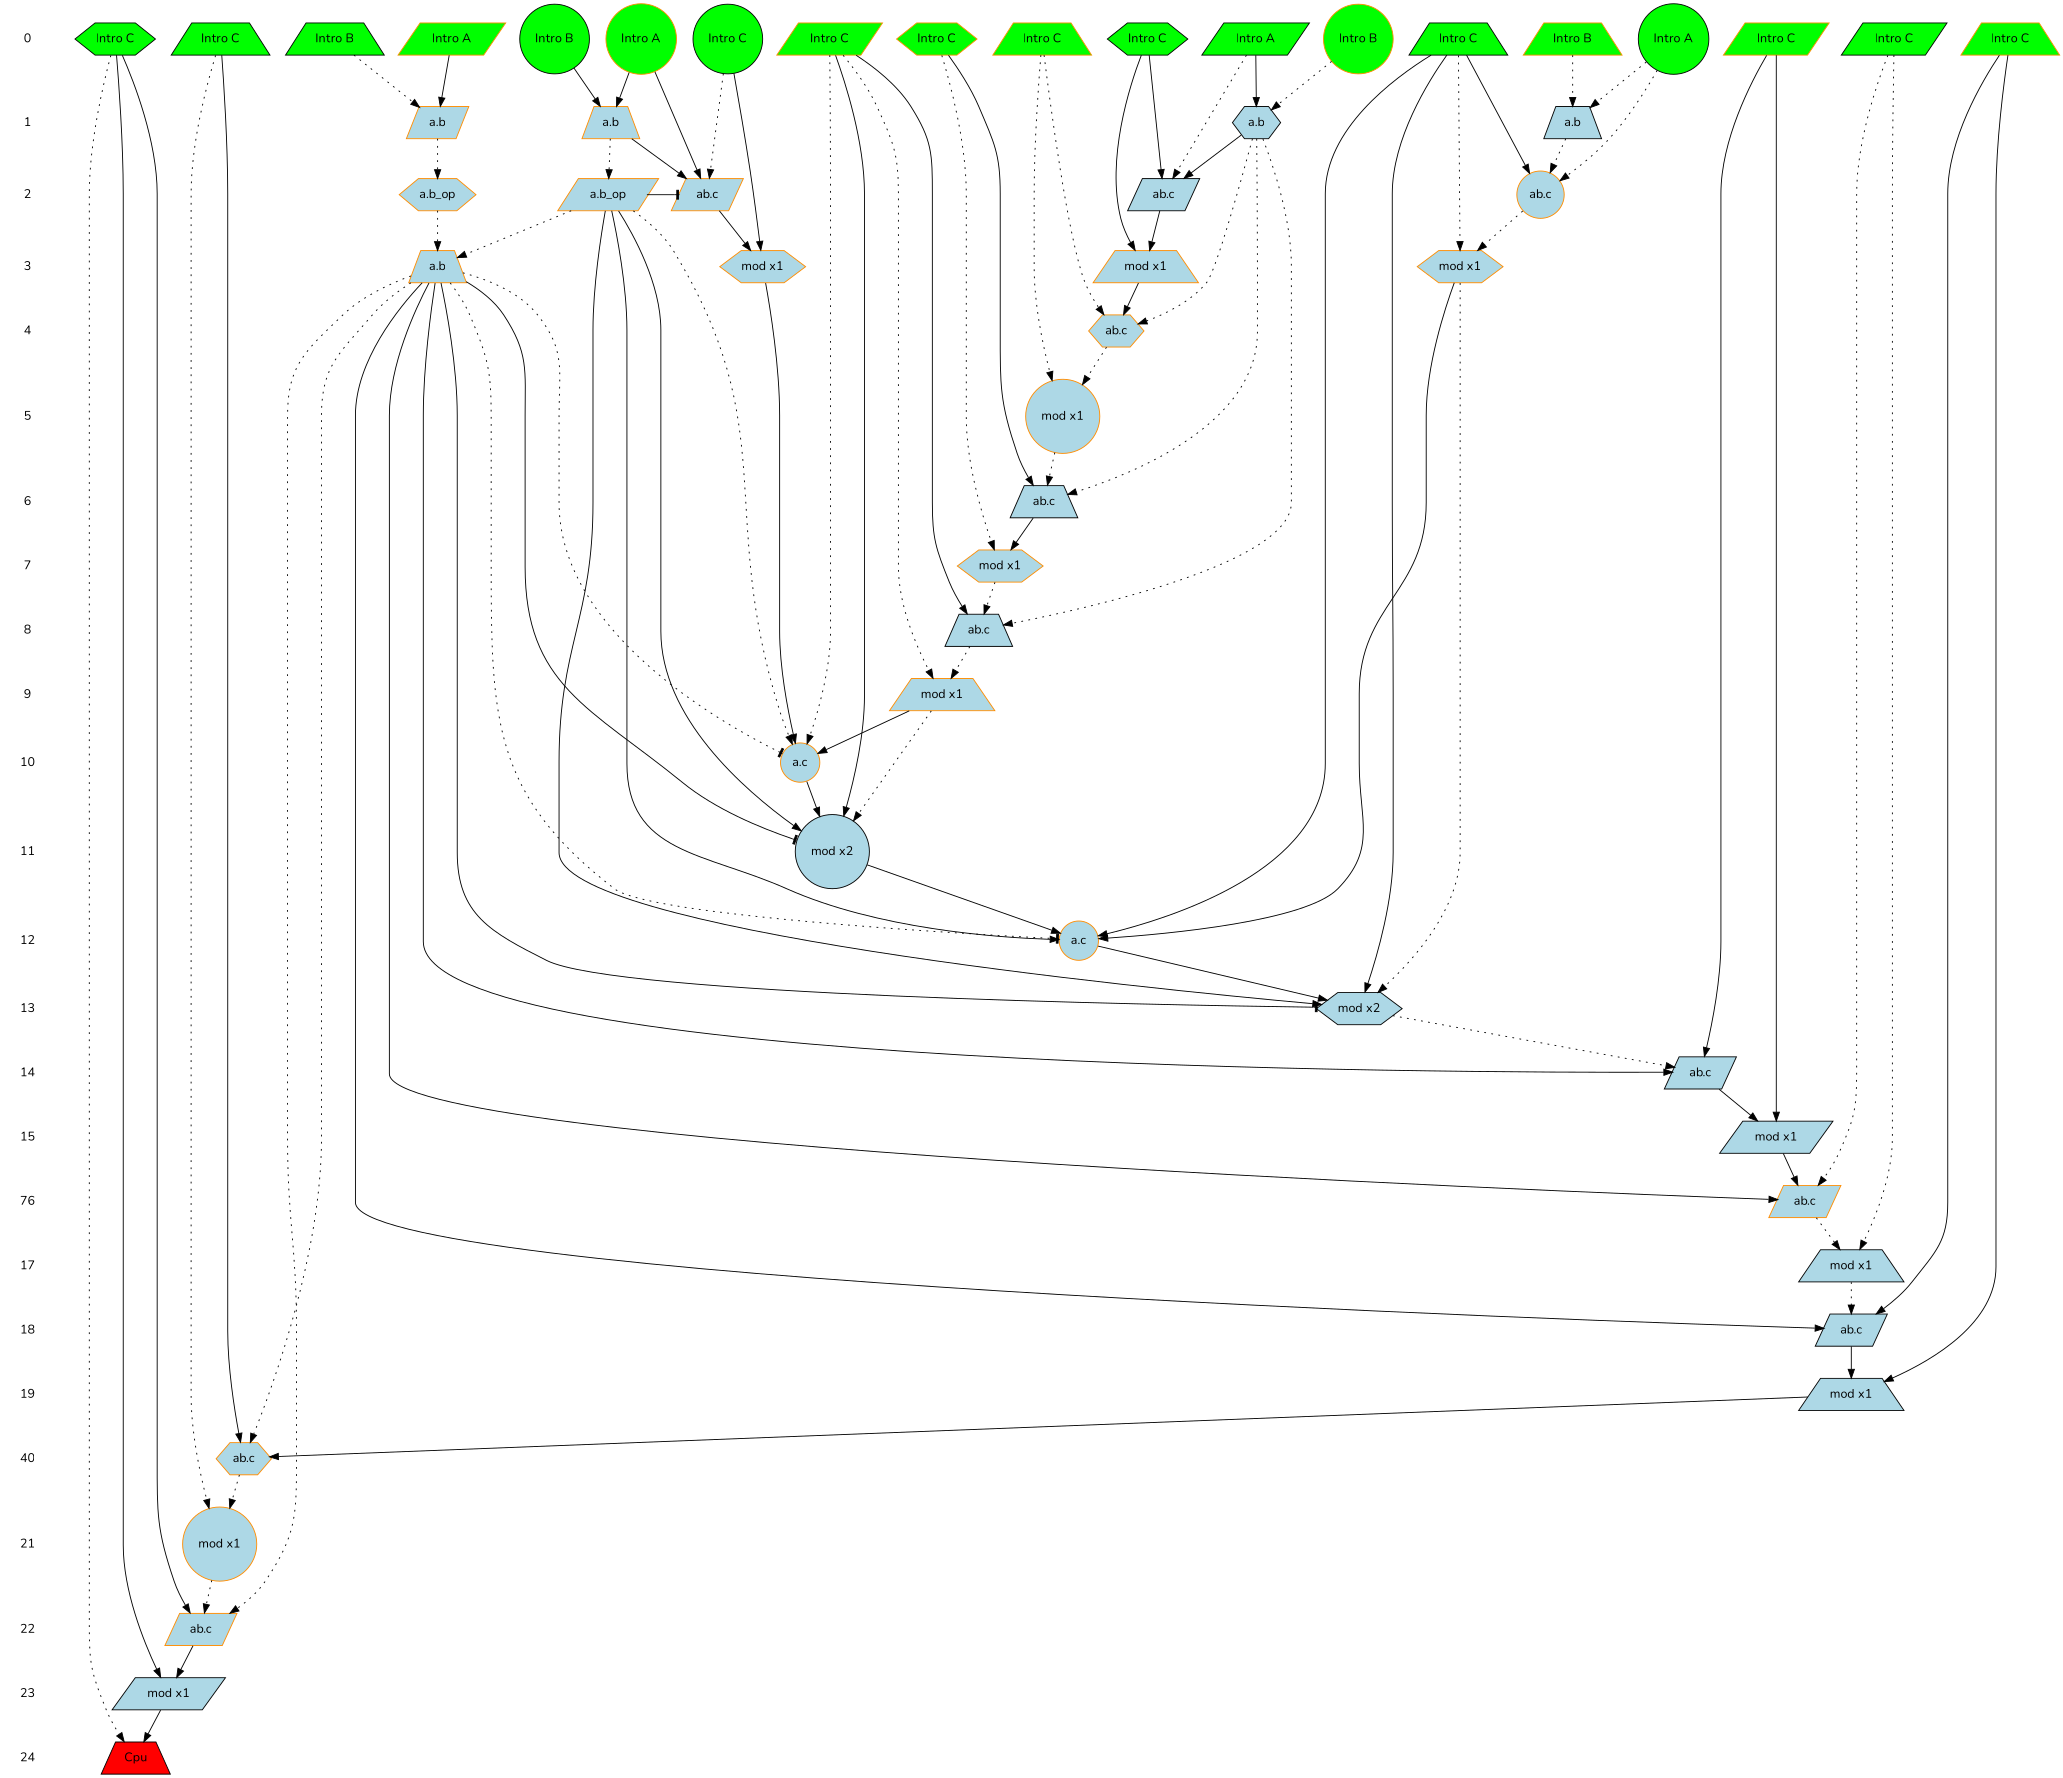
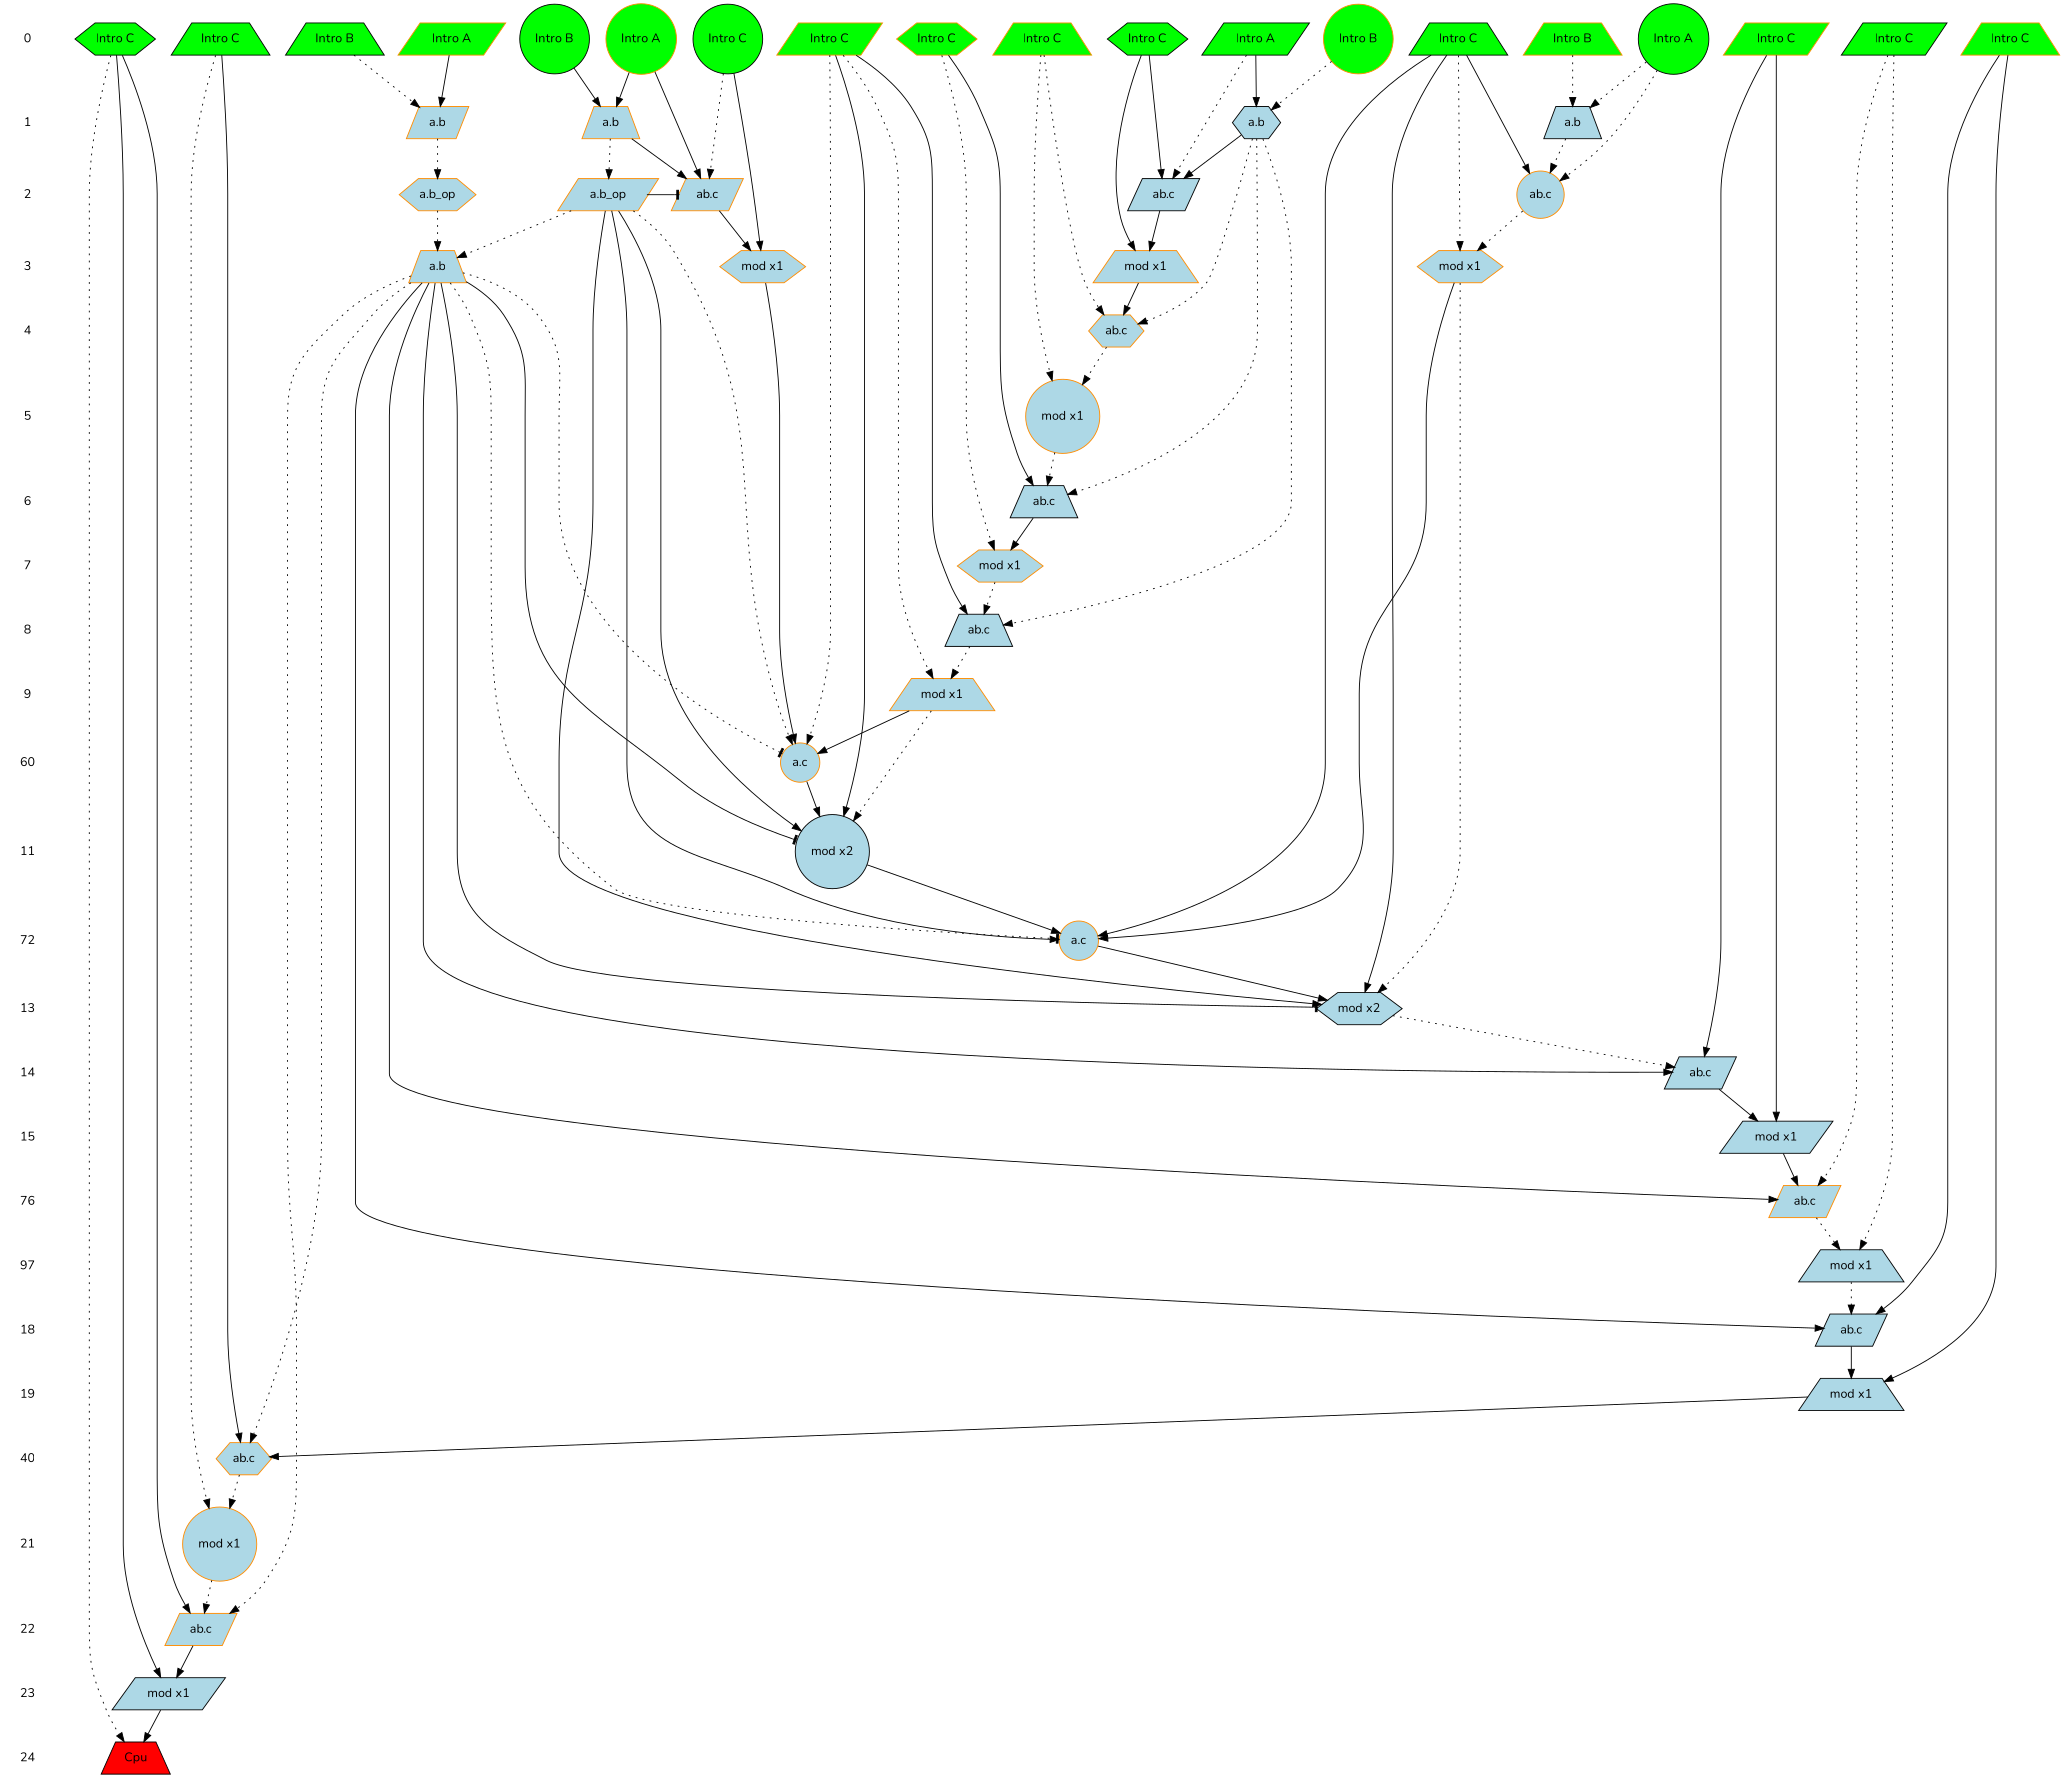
(28, 763) -> (28, 763)
(28, 941) -> (28, 941)
(28, 1266) -> (28, 1266)
